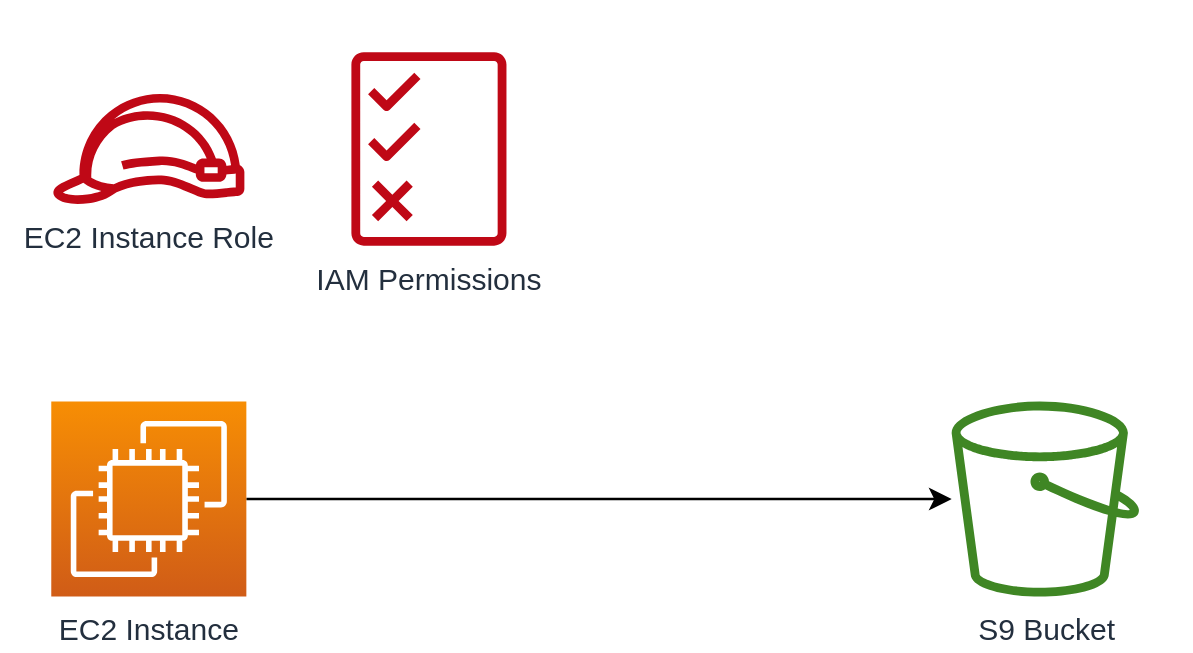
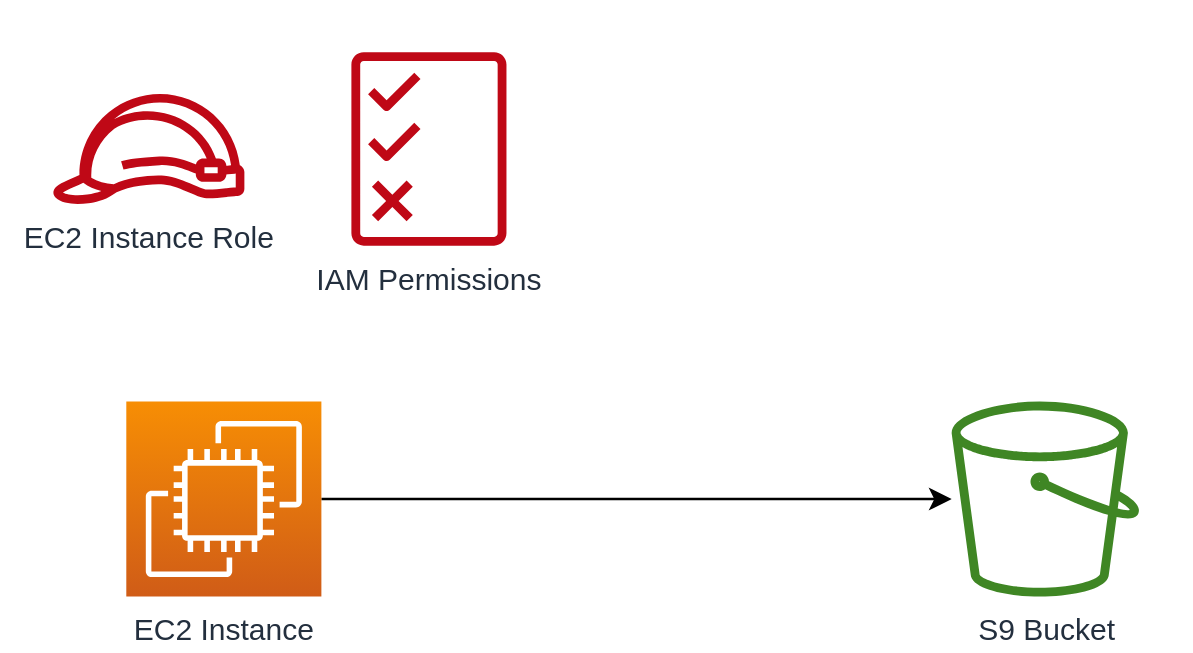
(149, 499) -> (224, 499)
